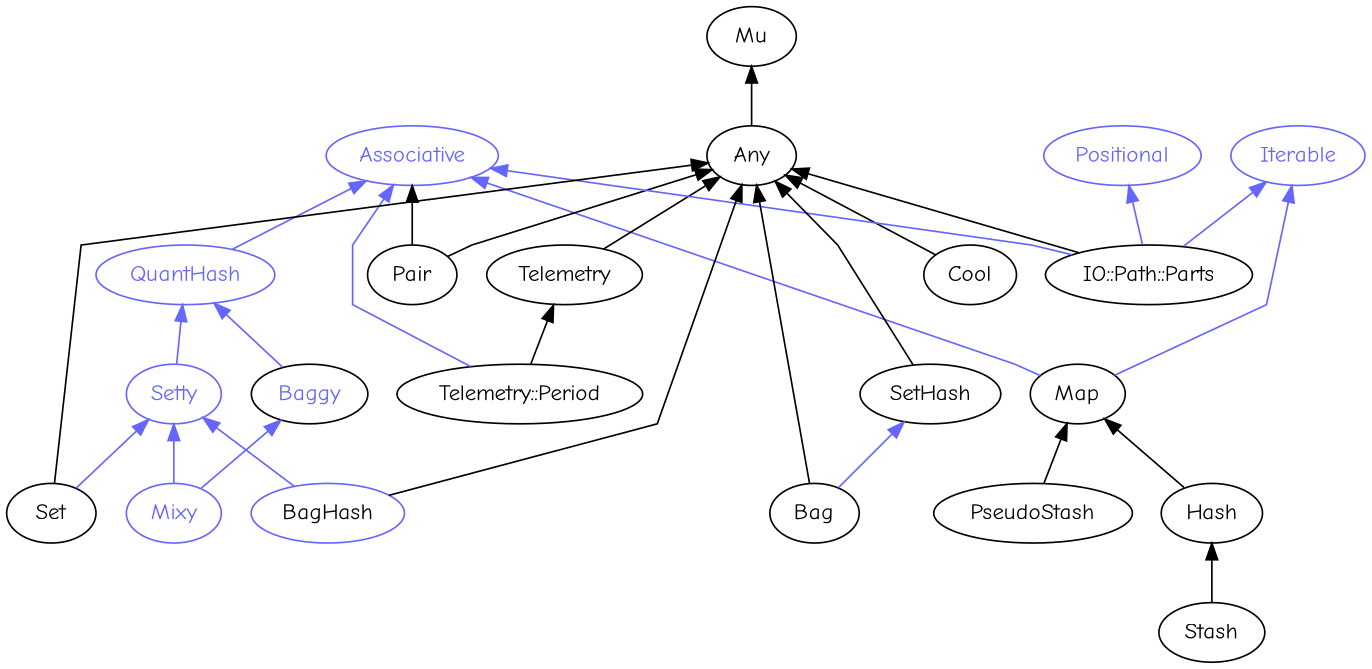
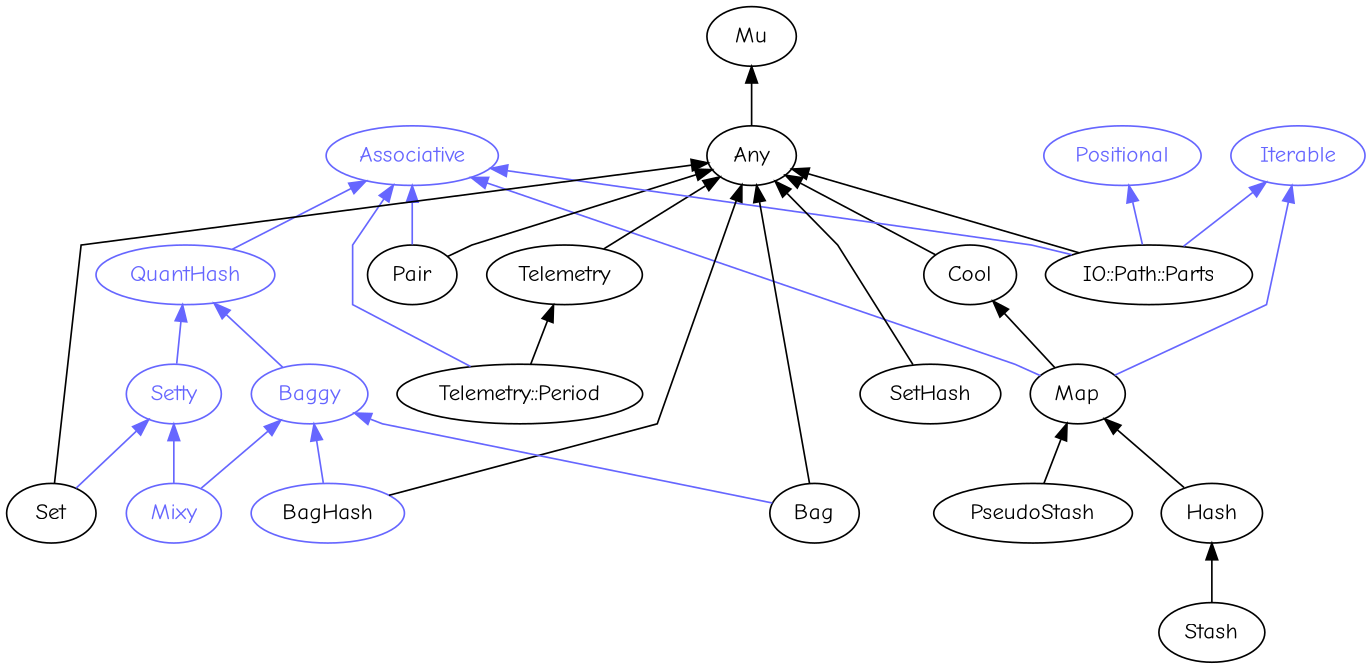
(412, 223) -> (412, 223)
none -> (1030, 341)
(310, 394) -> (310, 394)
(256, 457) -> (320, 462)
(865, 461) -> (571, 462)
